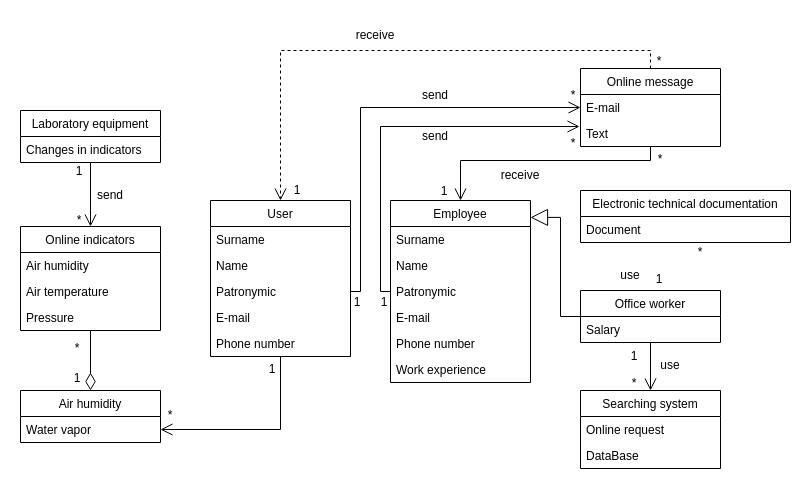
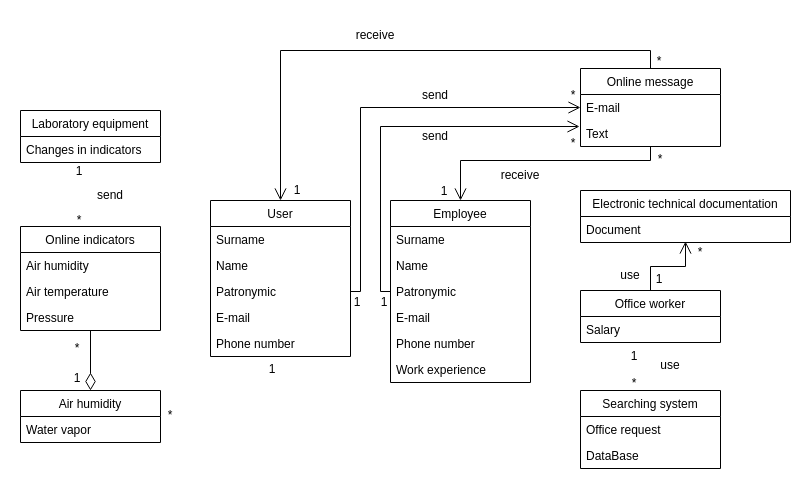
(401, 51) -> (401, 51)
(91, 193) -> none
none -> (668, 267)
(561, 270) -> none
(651, 365) -> none
(258, 430) -> none
(628, 430) -> (630, 430)
